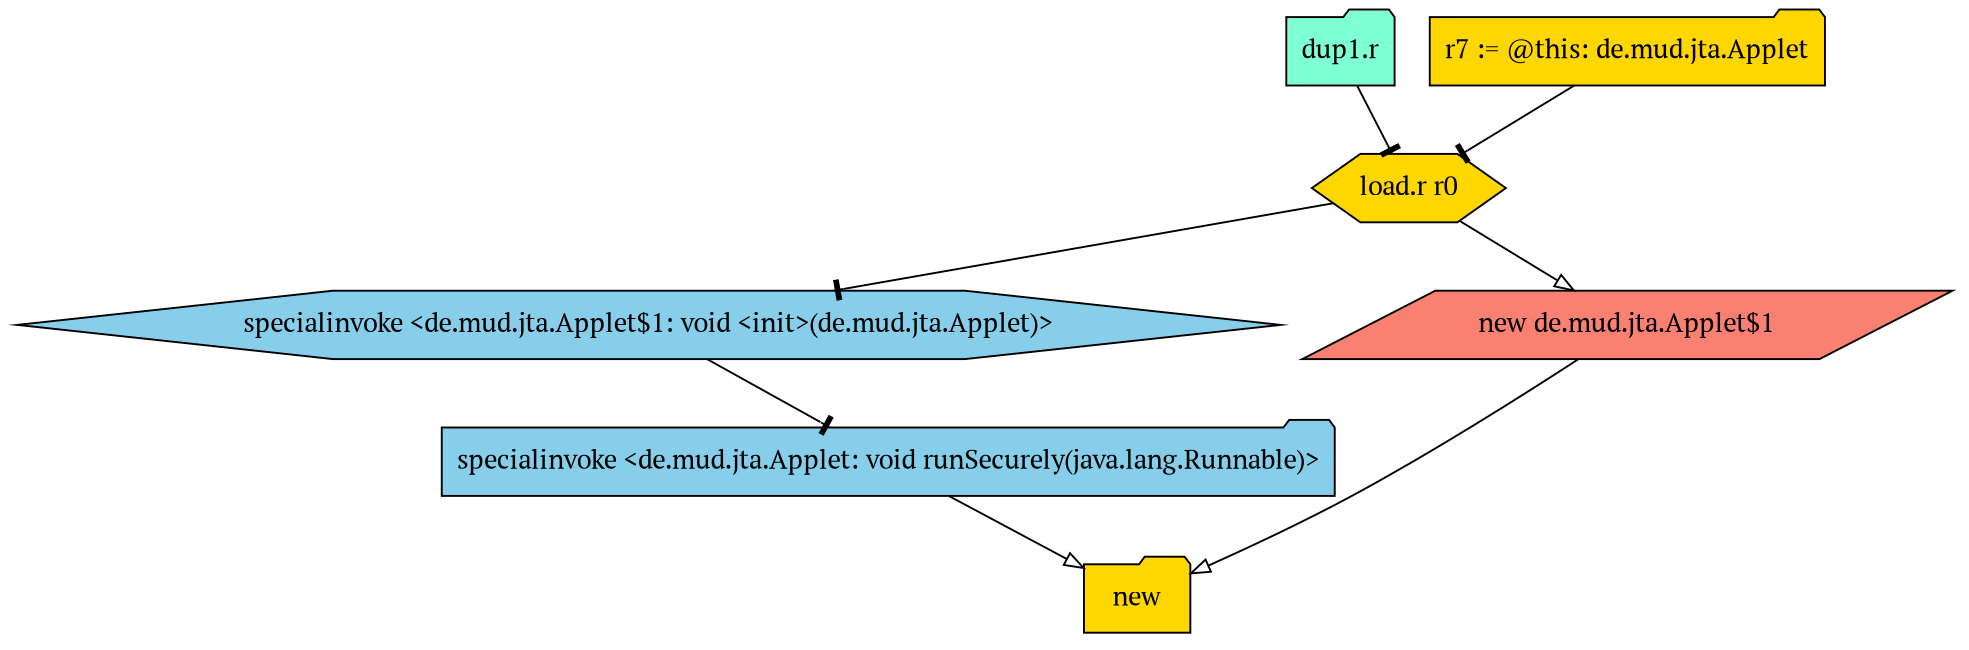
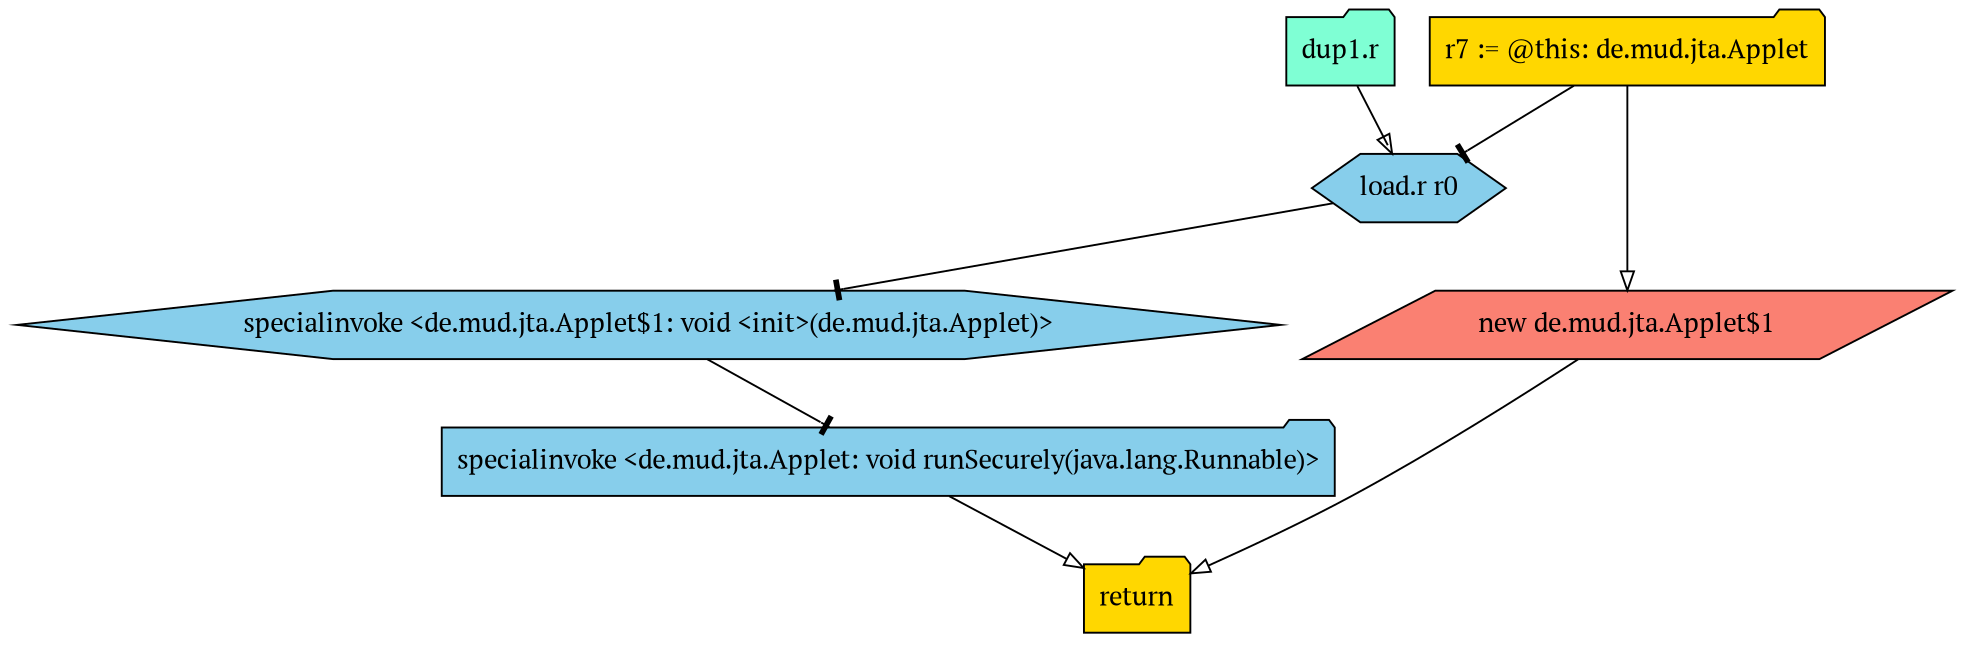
(1373, 116) -> (1373, 116)
(1409, 188) -> (1409, 188)
(1508, 250) -> (1627, 178)
(1137, 598) -> (1137, 598)
